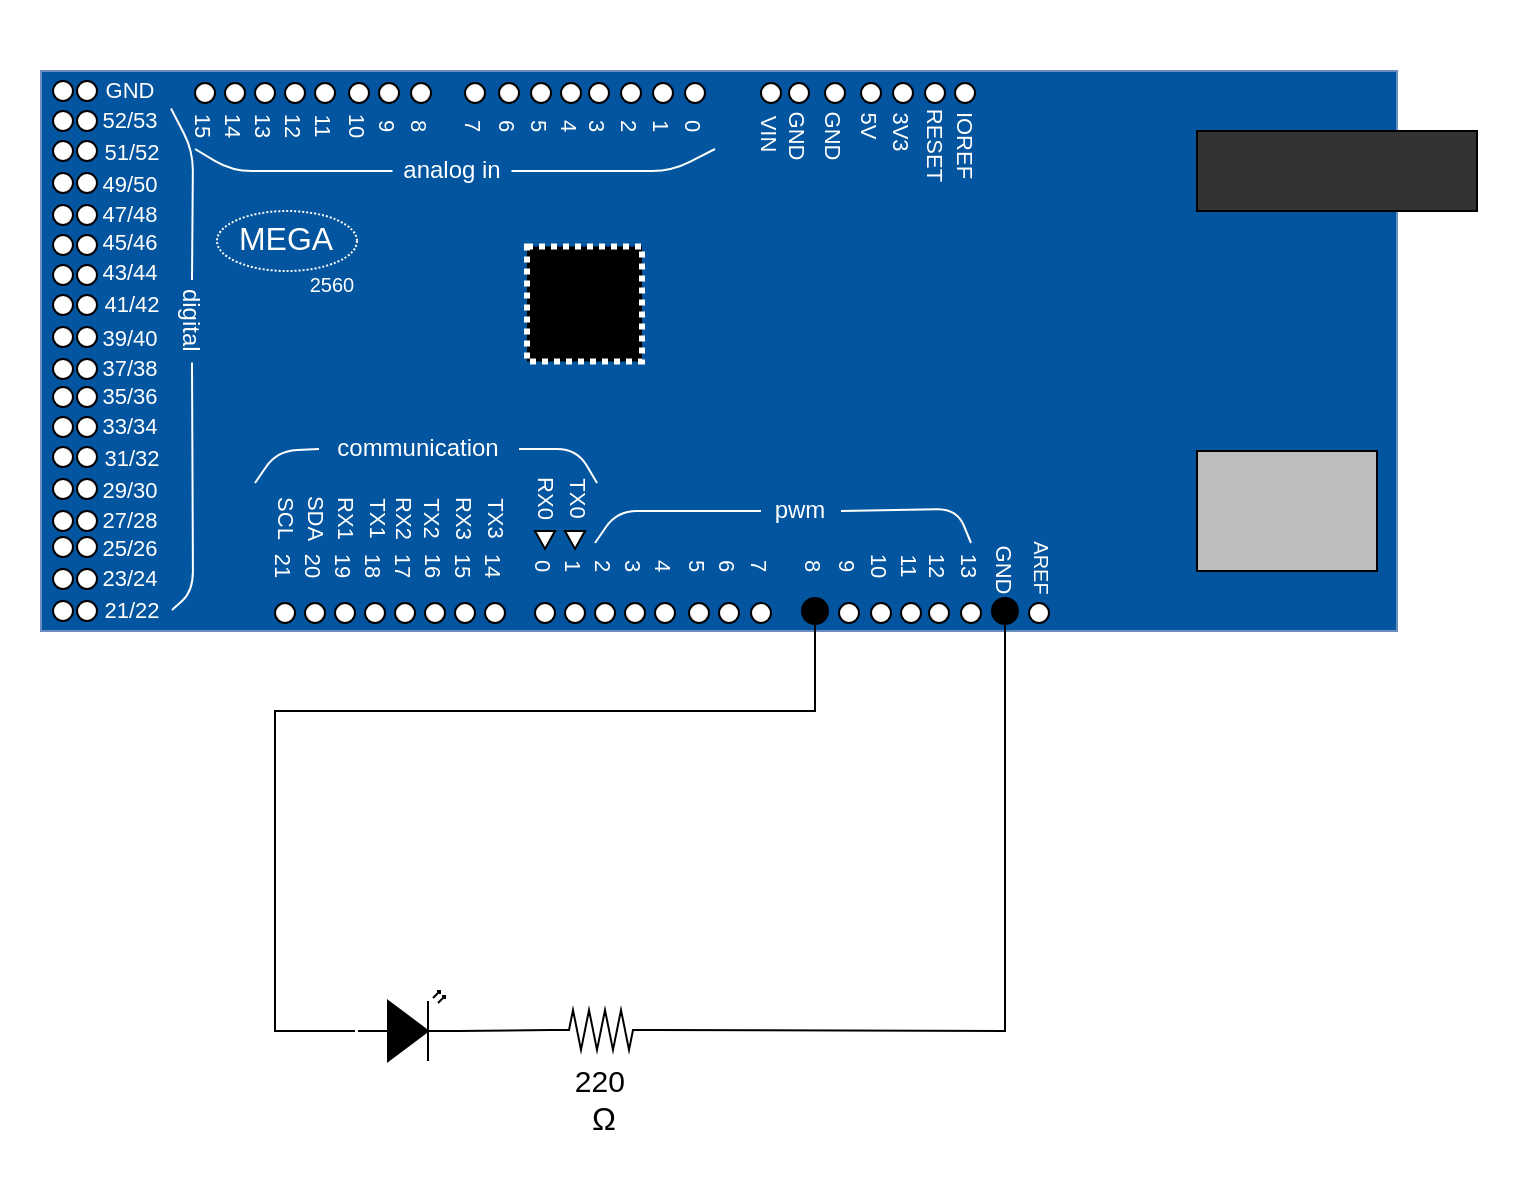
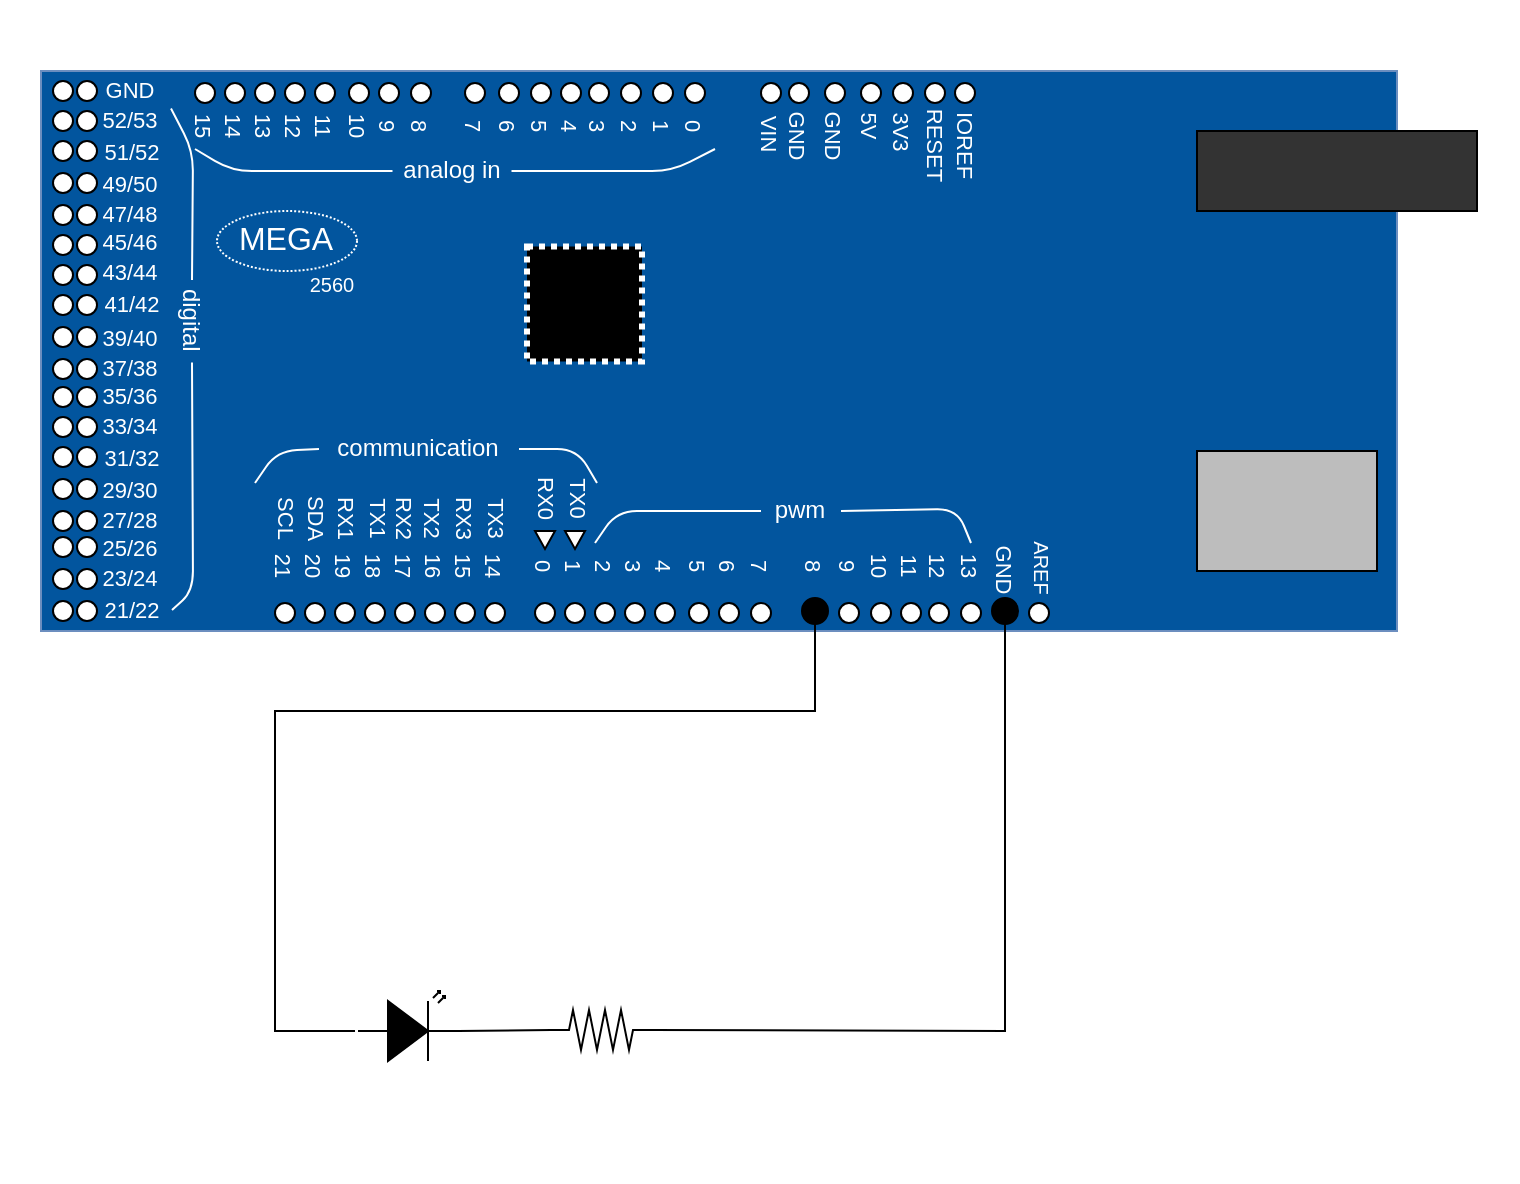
(605, 1101) -> none
